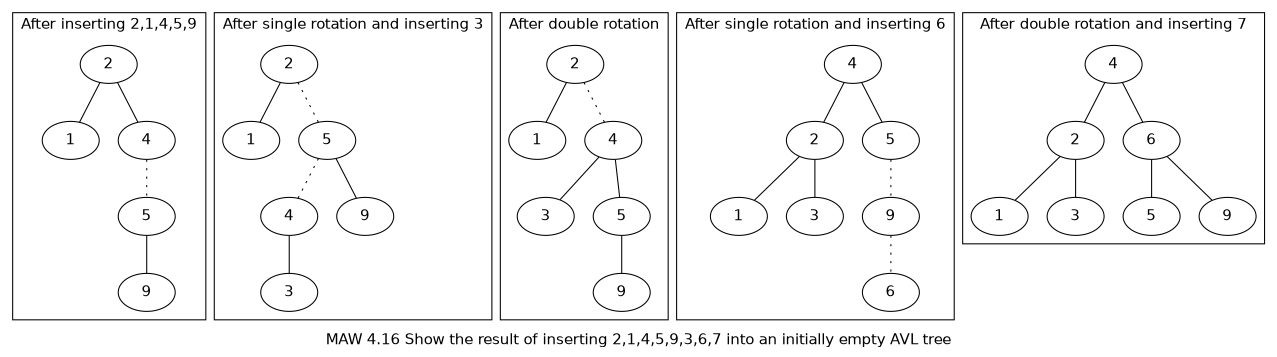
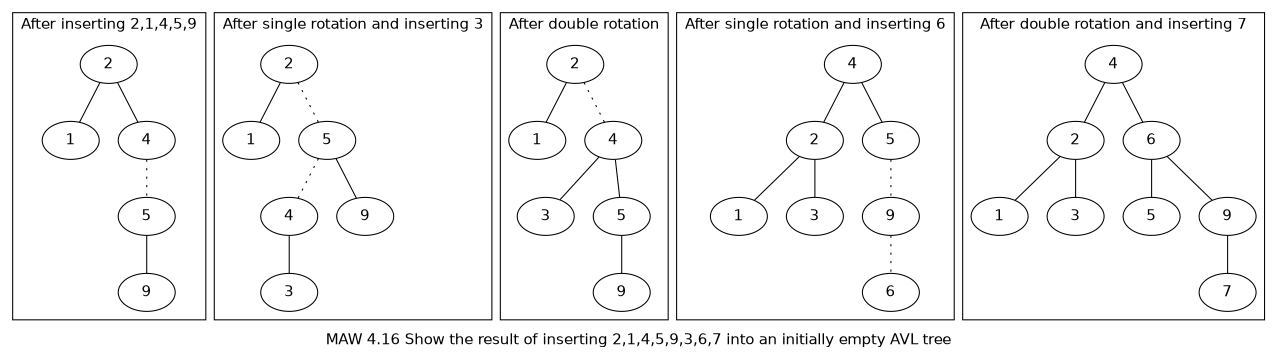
none -> (1228, 292)
